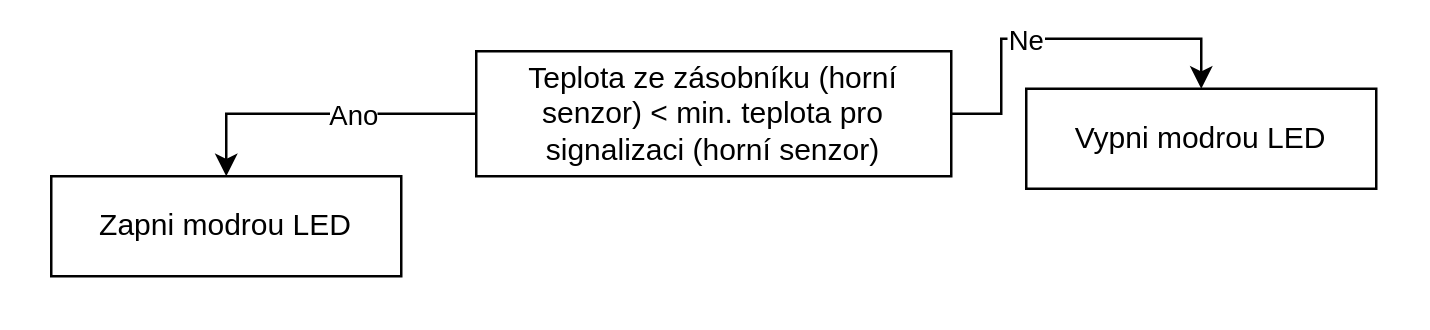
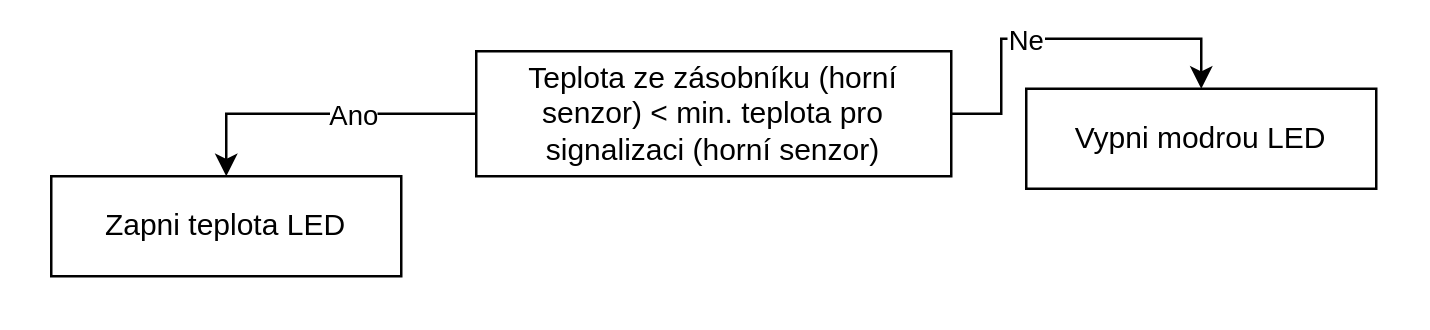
(226, 226) -> (226, 226)
